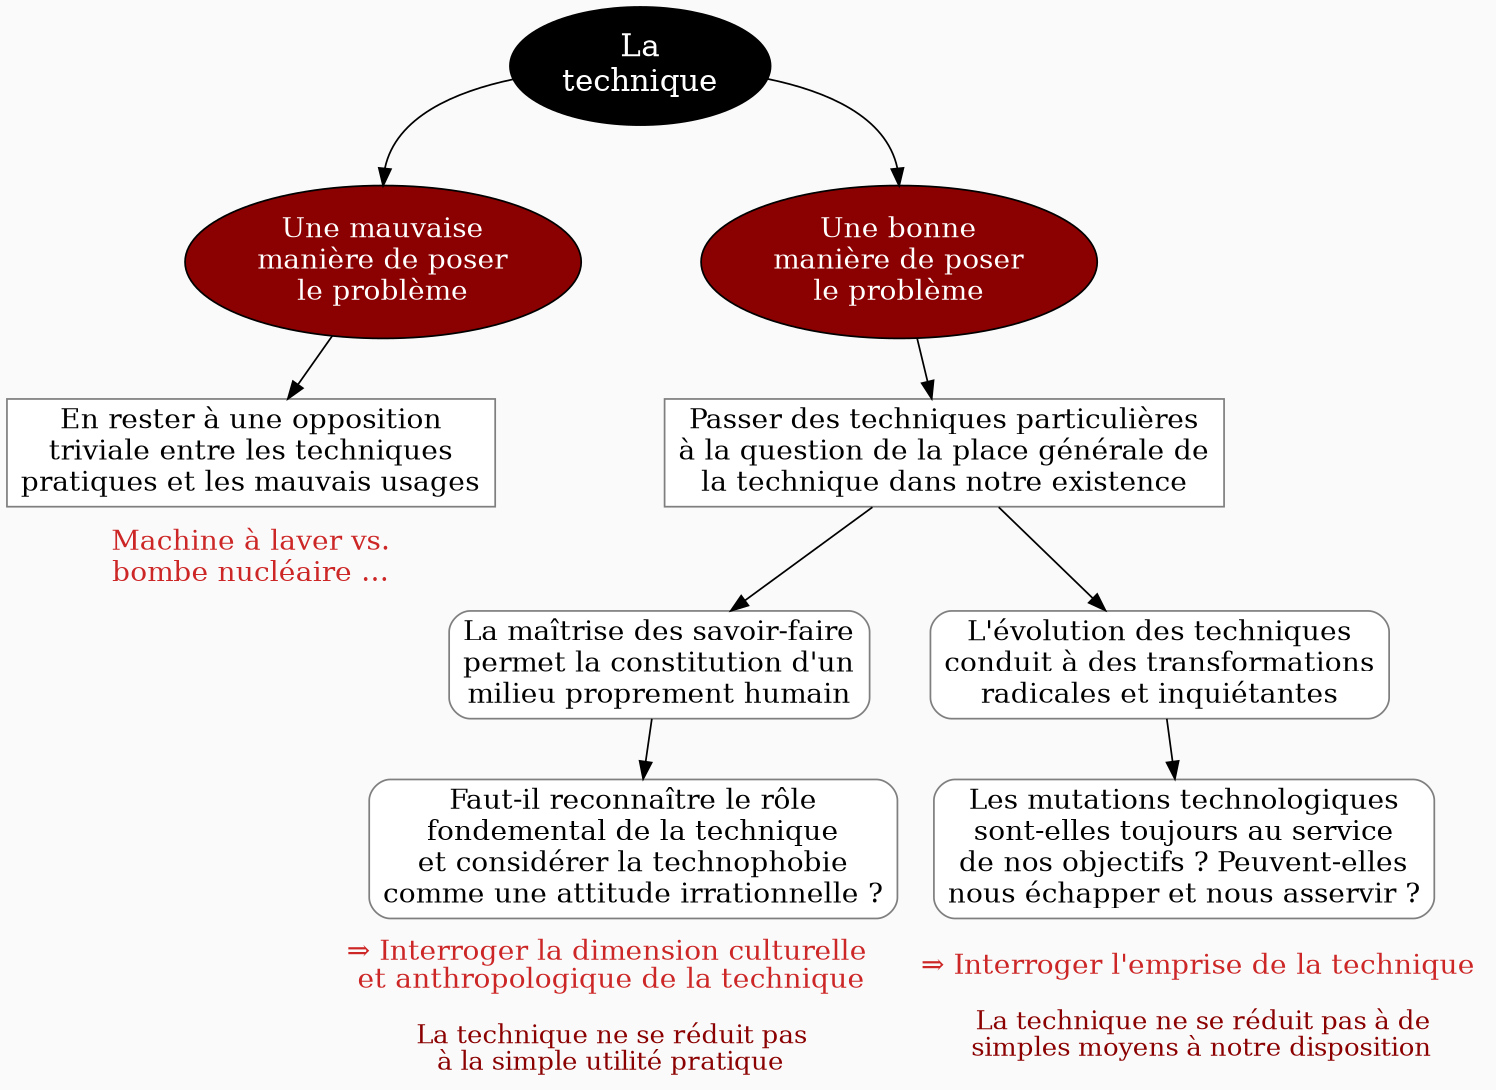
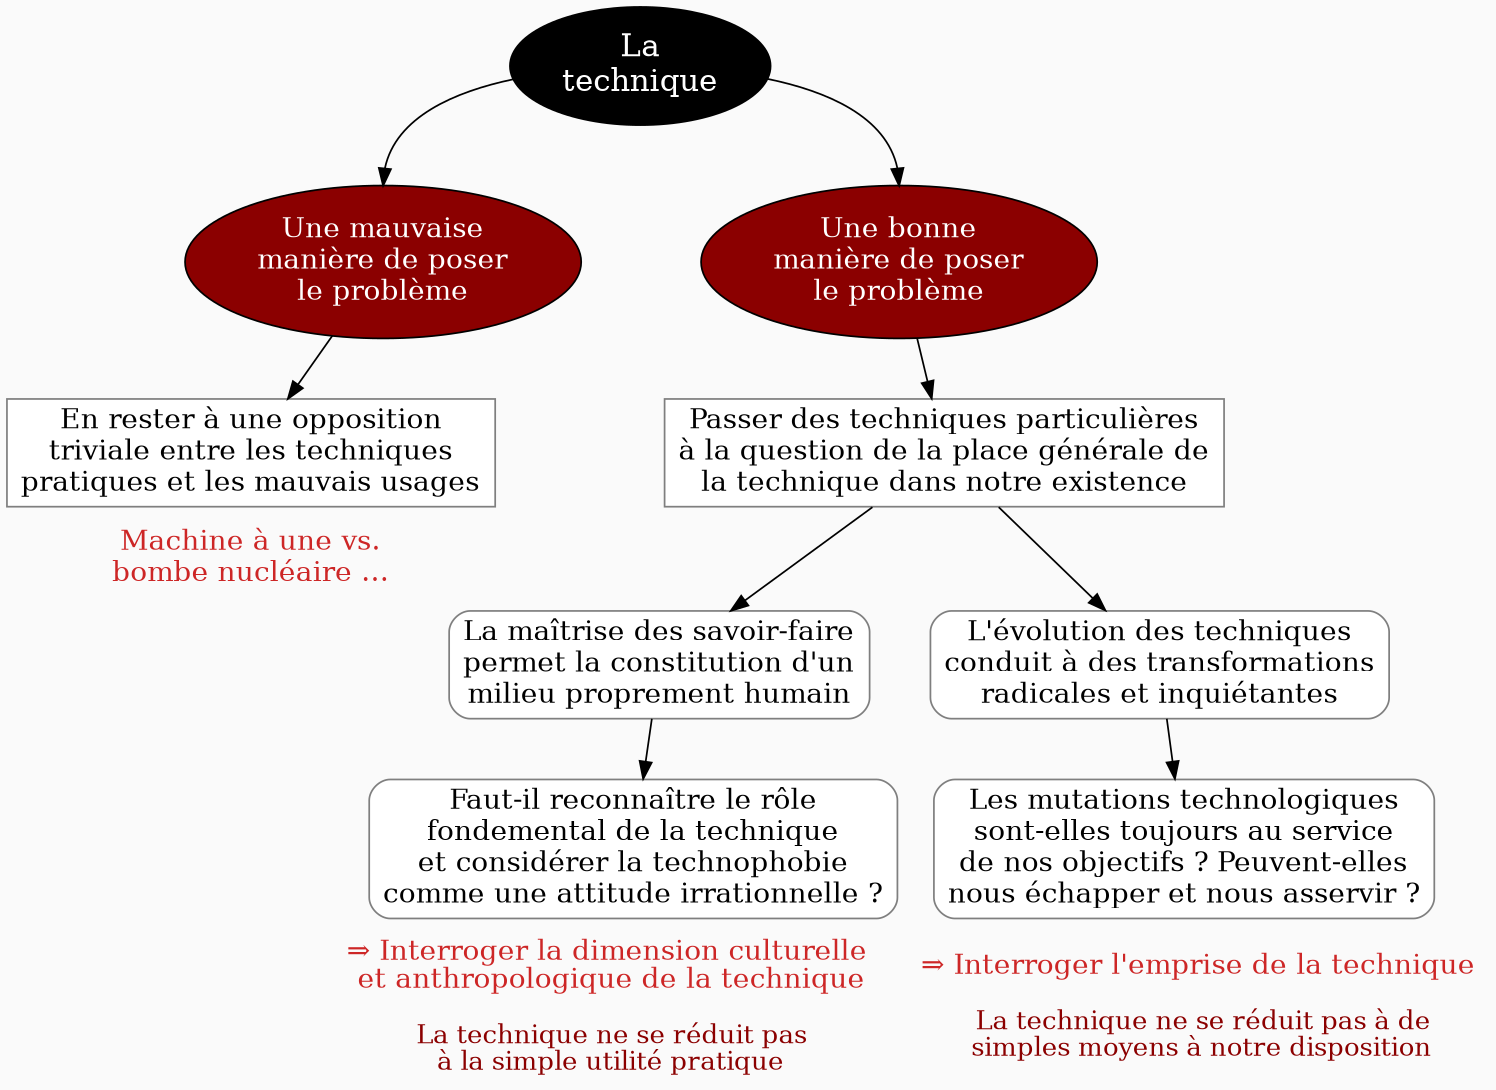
(251, 559) -> (251, 559)
